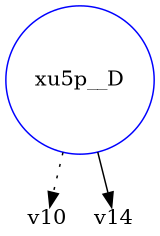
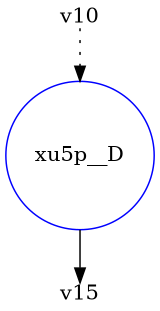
(58, 173) -> (80, 47)
(114, 219) -> (80, 294)
